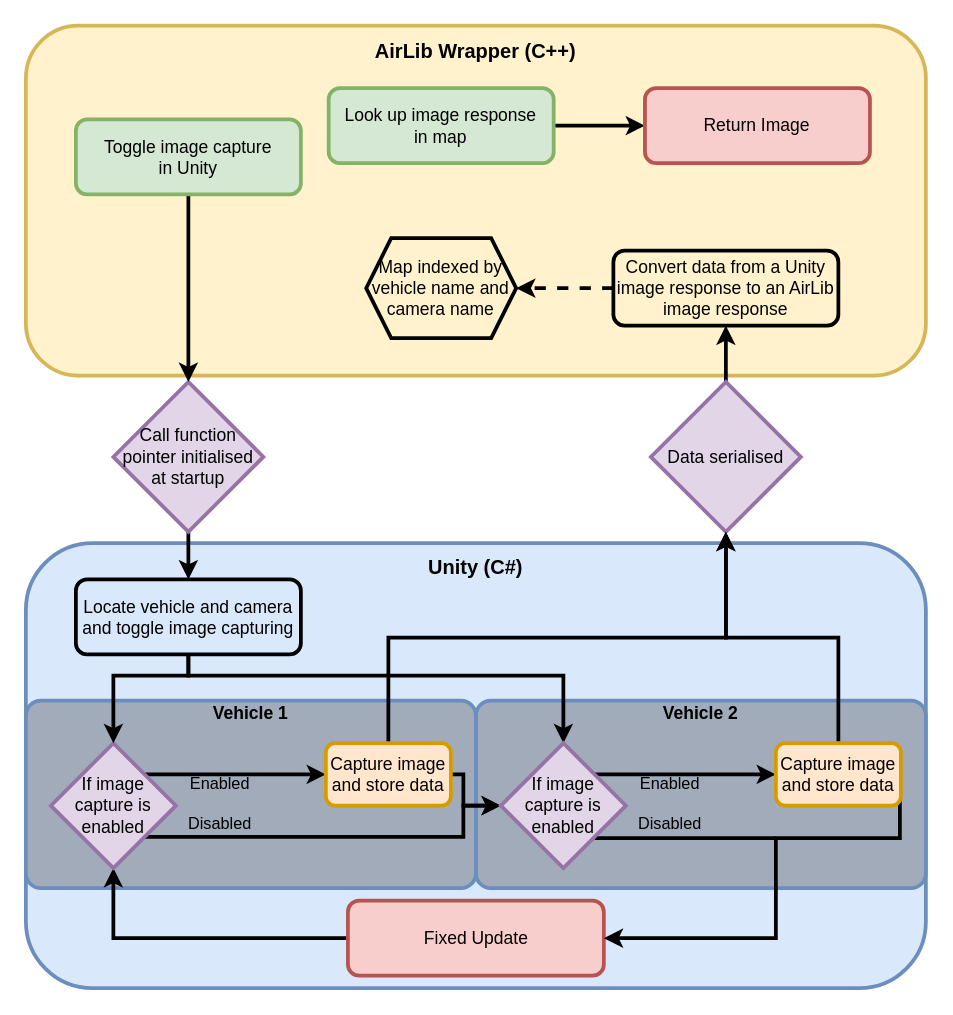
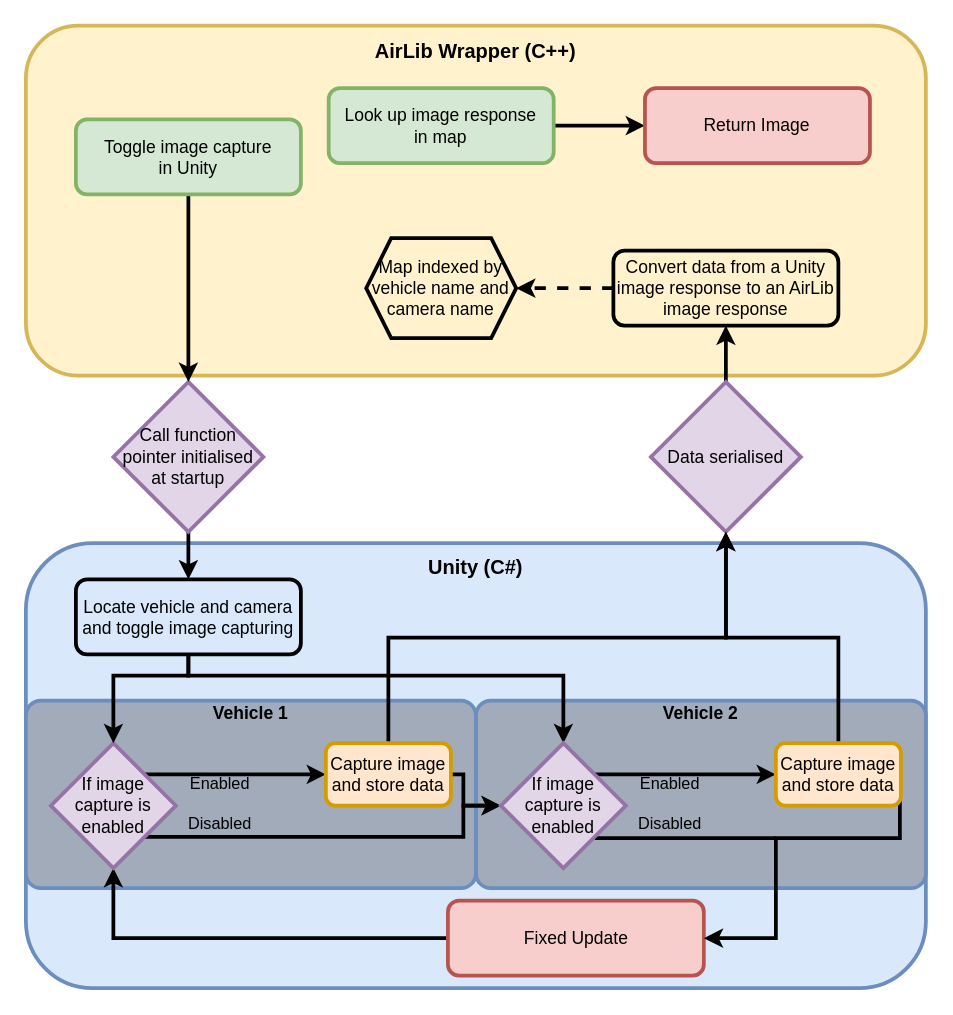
(476, 938) -> (576, 938)
